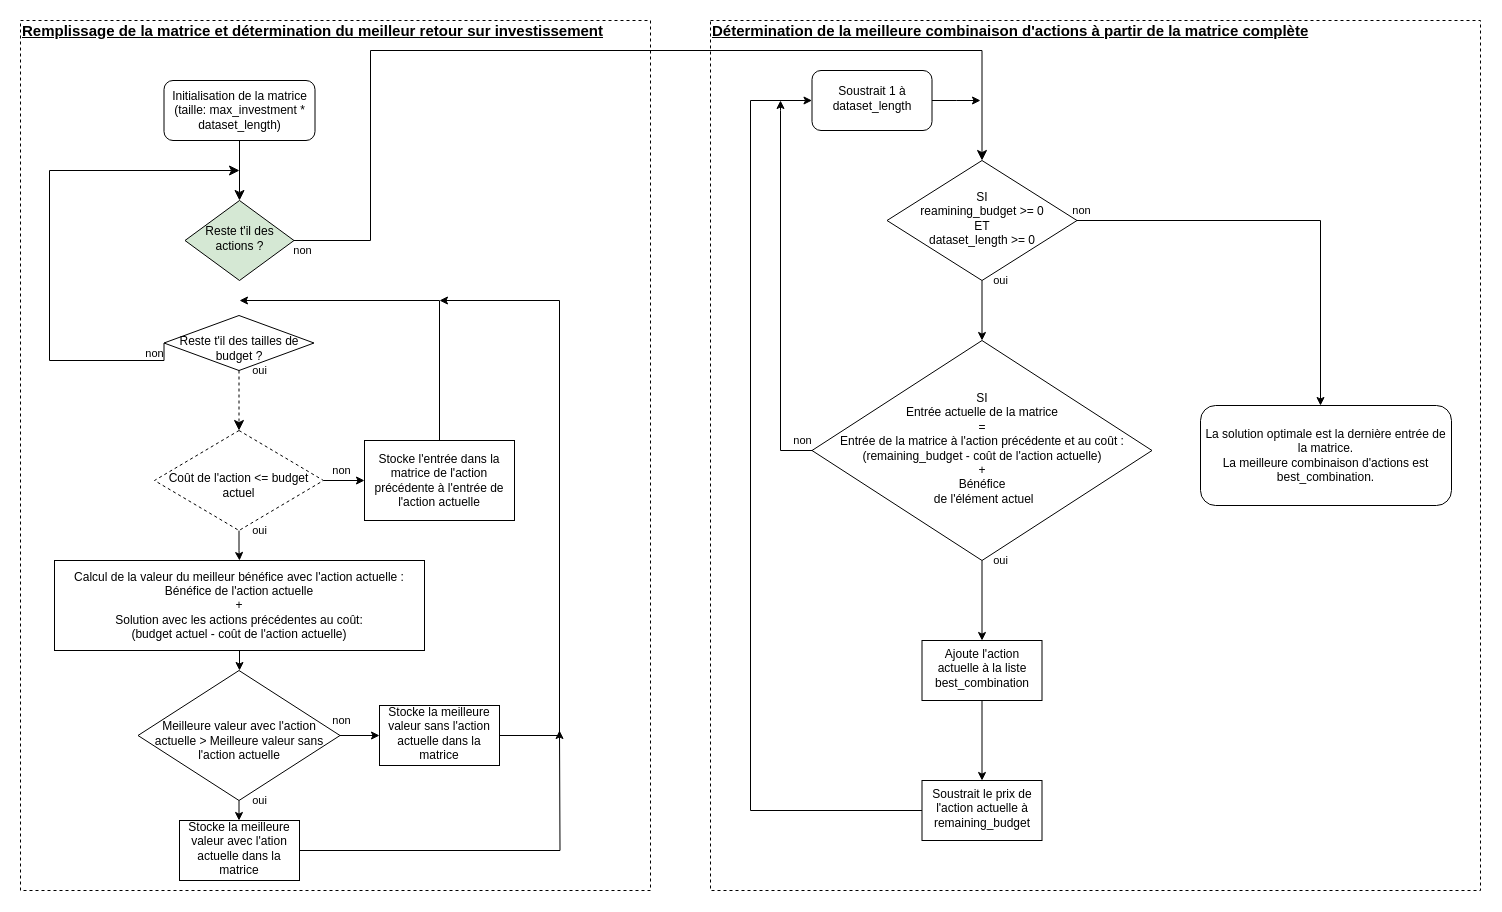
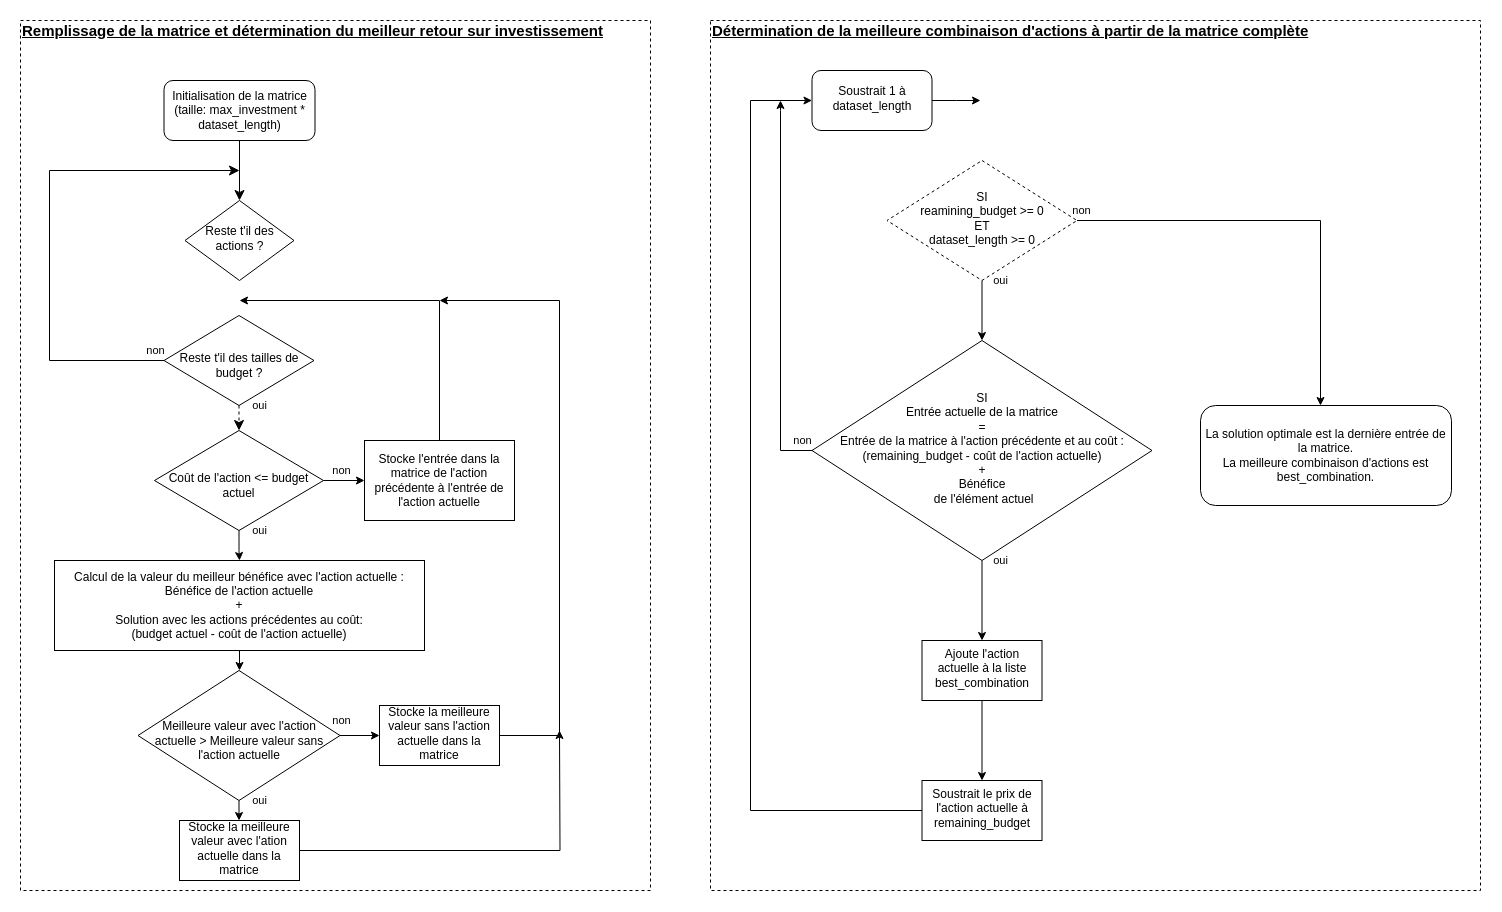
(594, 51) -> none
(982, 221) -> (982, 221)
(240, 241) -> (240, 241)
(239, 343) -> (239, 361)
(239, 481) -> (239, 481)
